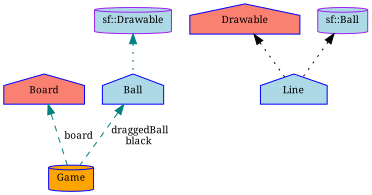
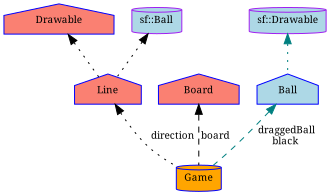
(294, 91) -> (108, 91)
(59, 140) -> (199, 140)
none -> (145, 143)
